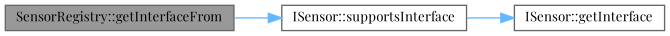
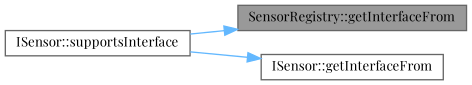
(251, 18) -> (207, 32)
(589, 18) -> (352, 67)
